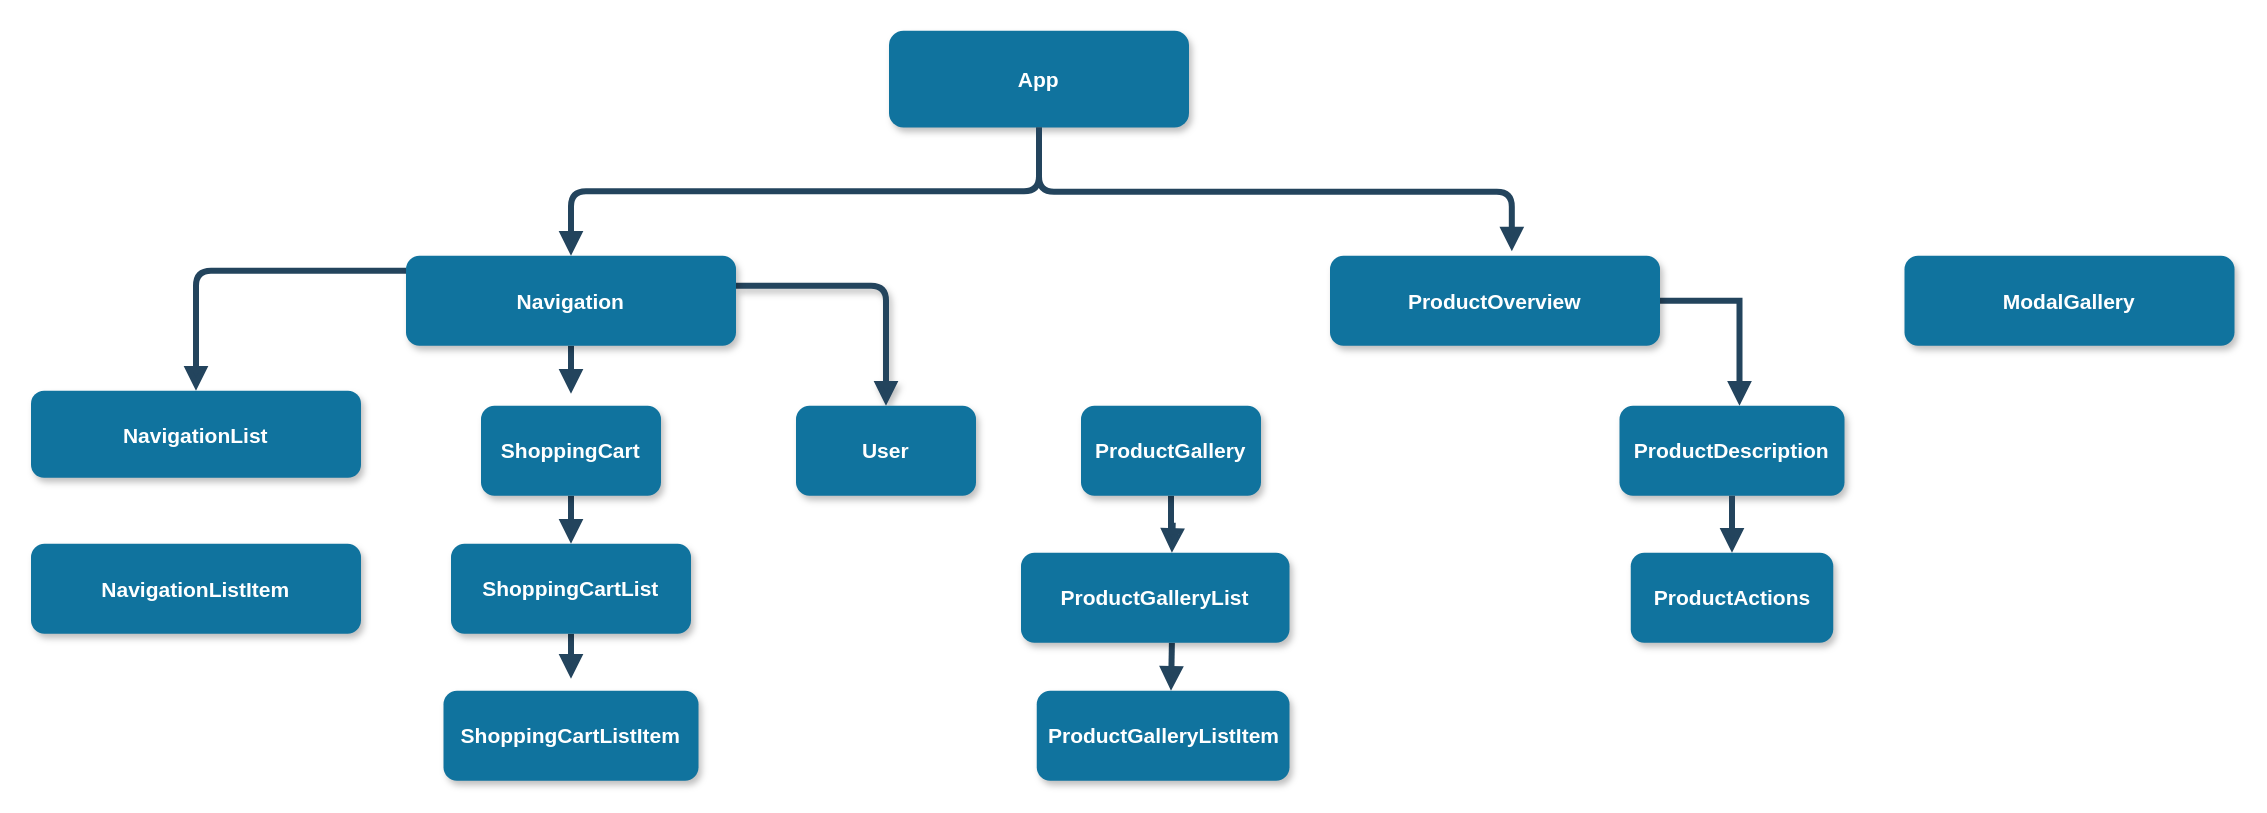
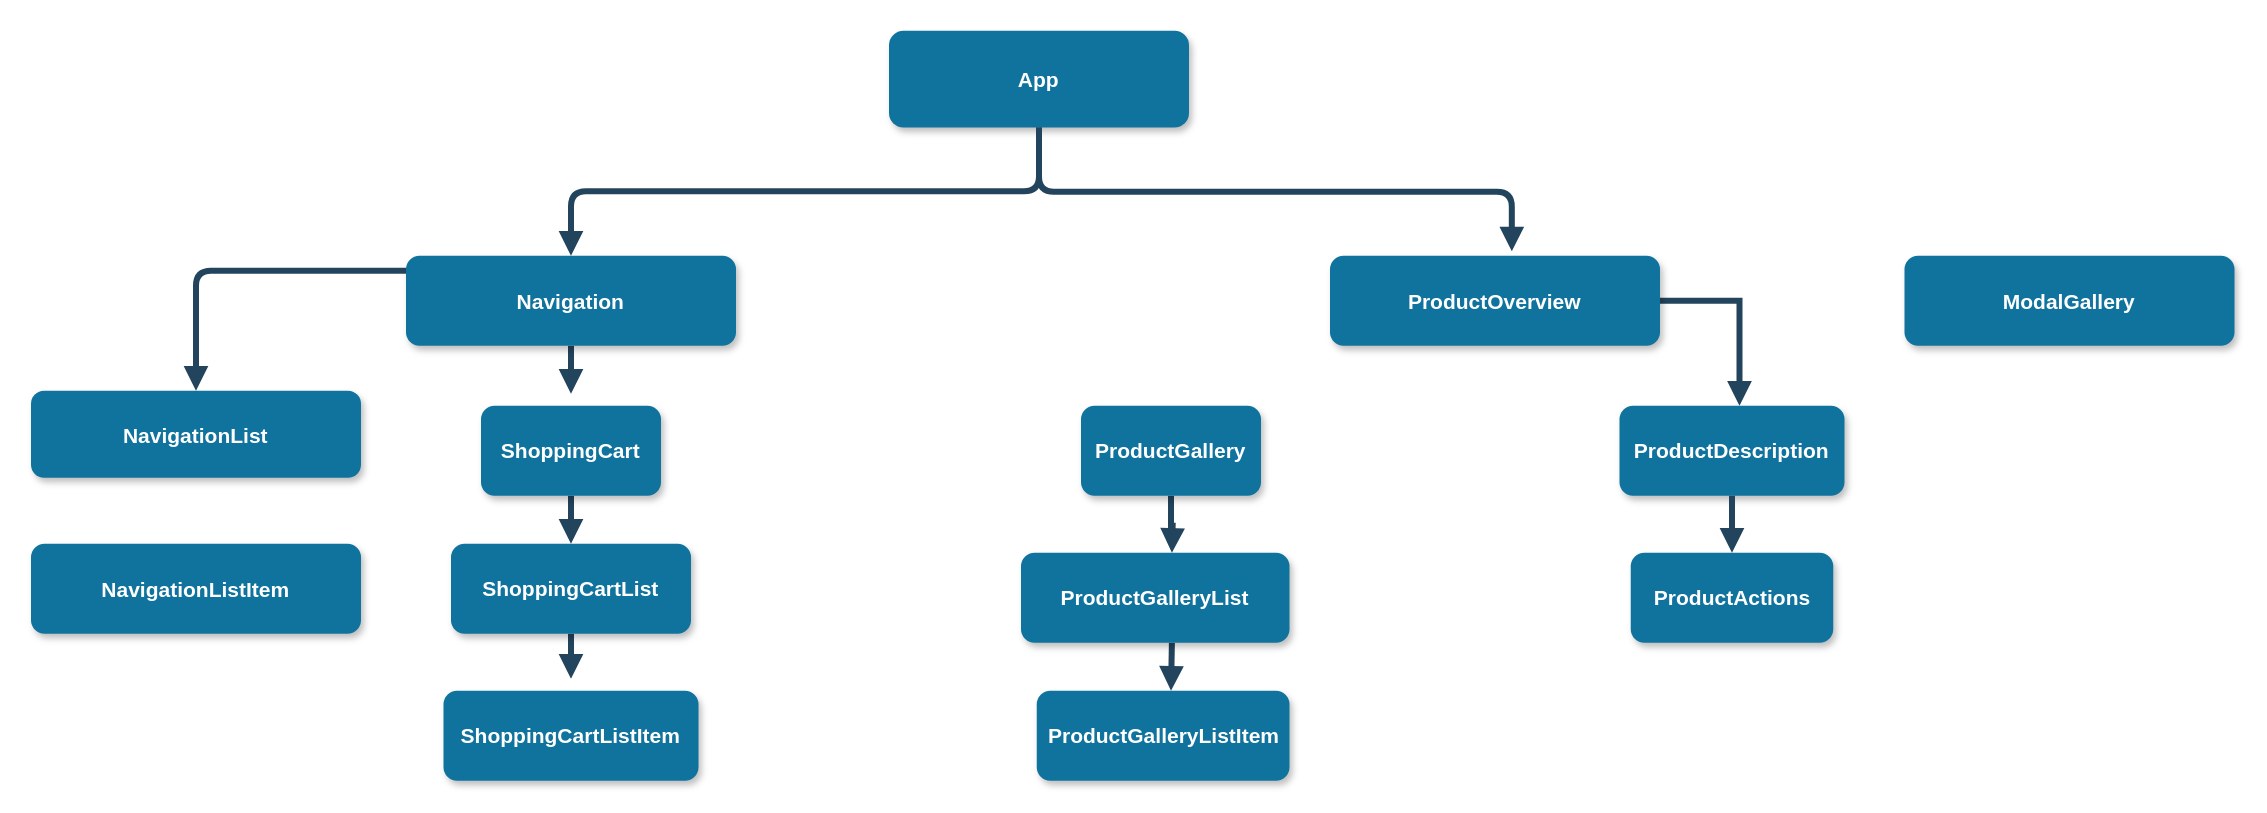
(855, 286) -> none
(886, 451) -> none
